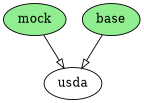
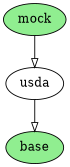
(94, 48) -> (35, 111)
